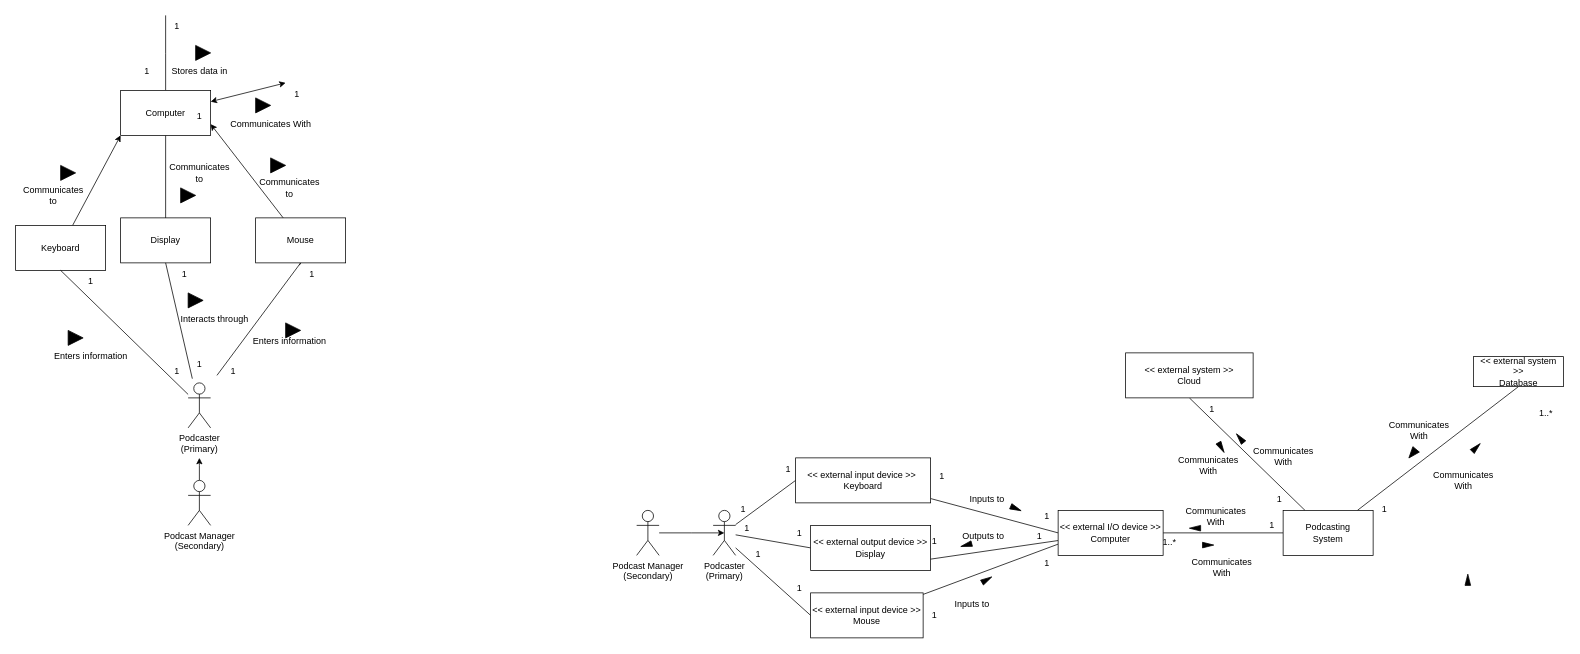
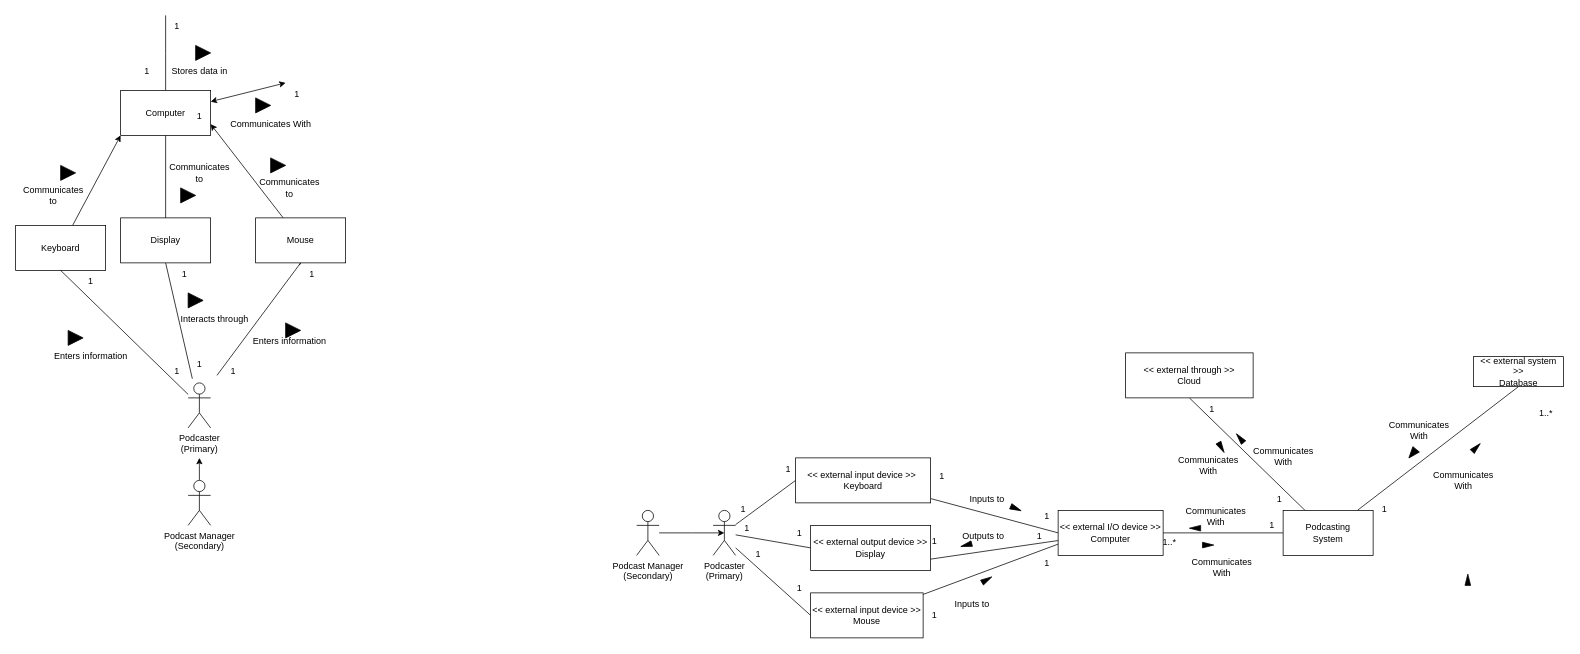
(1189, 375) -> (1189, 375)
